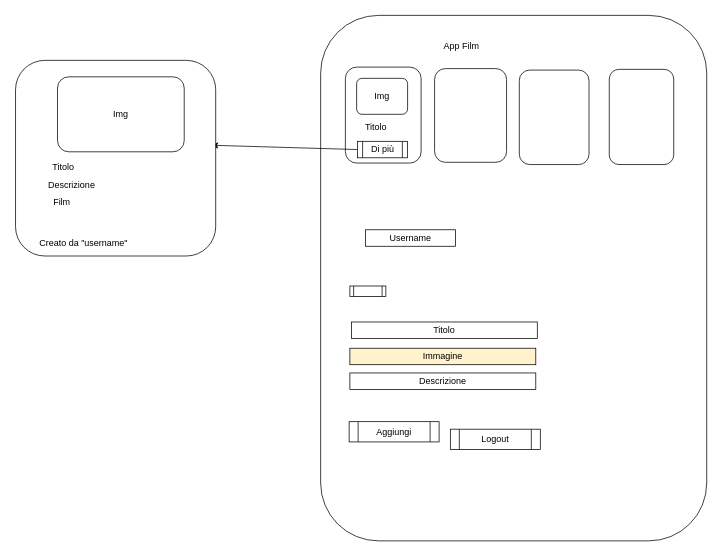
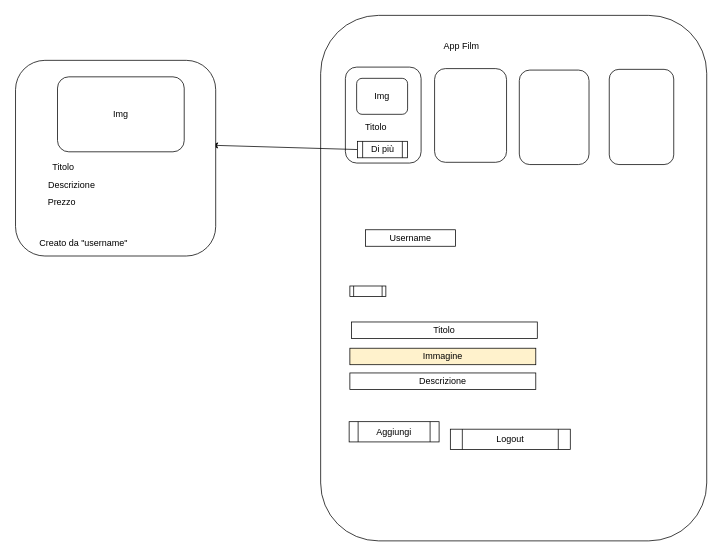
(62, 203) -> (62, 203)
(495, 440) -> (510, 440)
